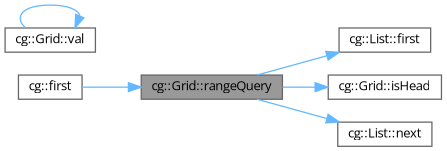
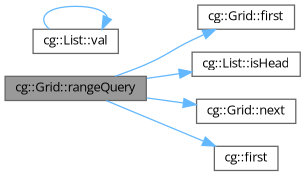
(50, 40) -> (76, 41)
(385, 40) -> (246, 17)
(105, 87) -> (155, 121)
(385, 87) -> (246, 64)
(385, 134) -> (246, 111)
